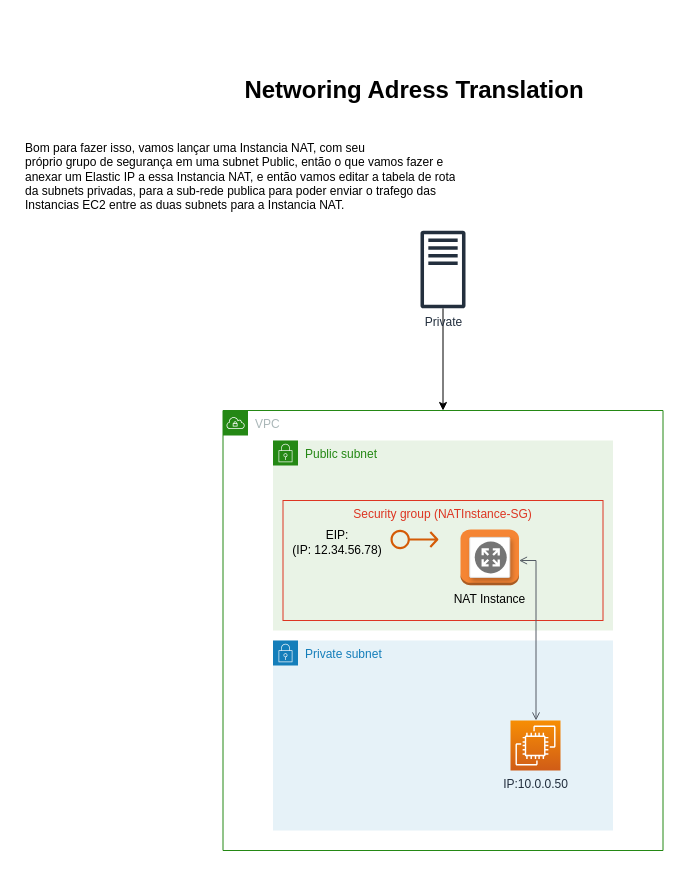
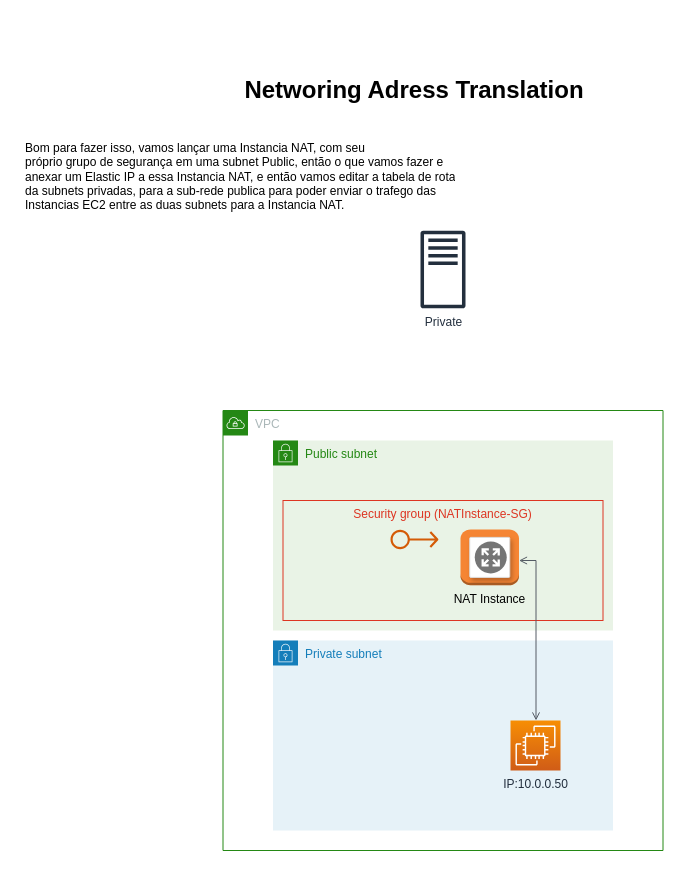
(443, 356) -> none
(337, 542) -> none
